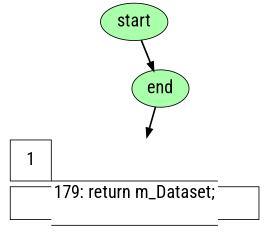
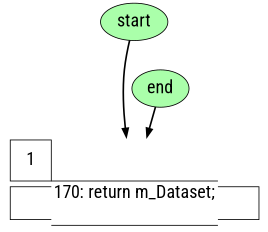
(146, 51) -> (123, 84)
(135, 192) -> (135, 192)
